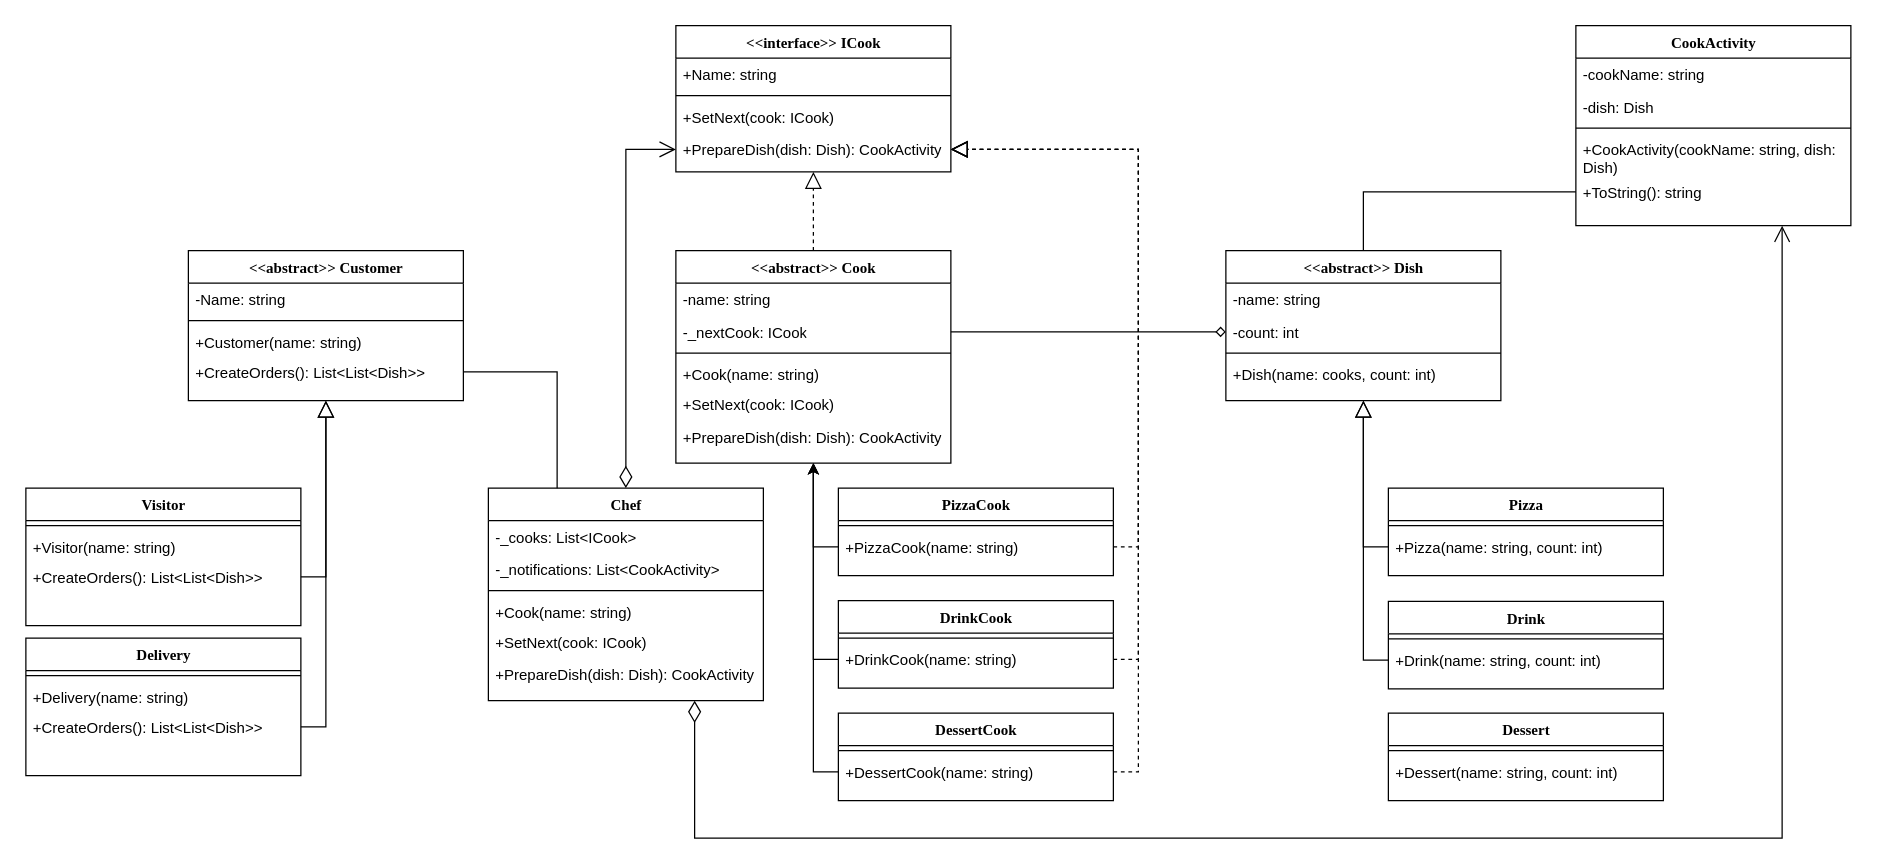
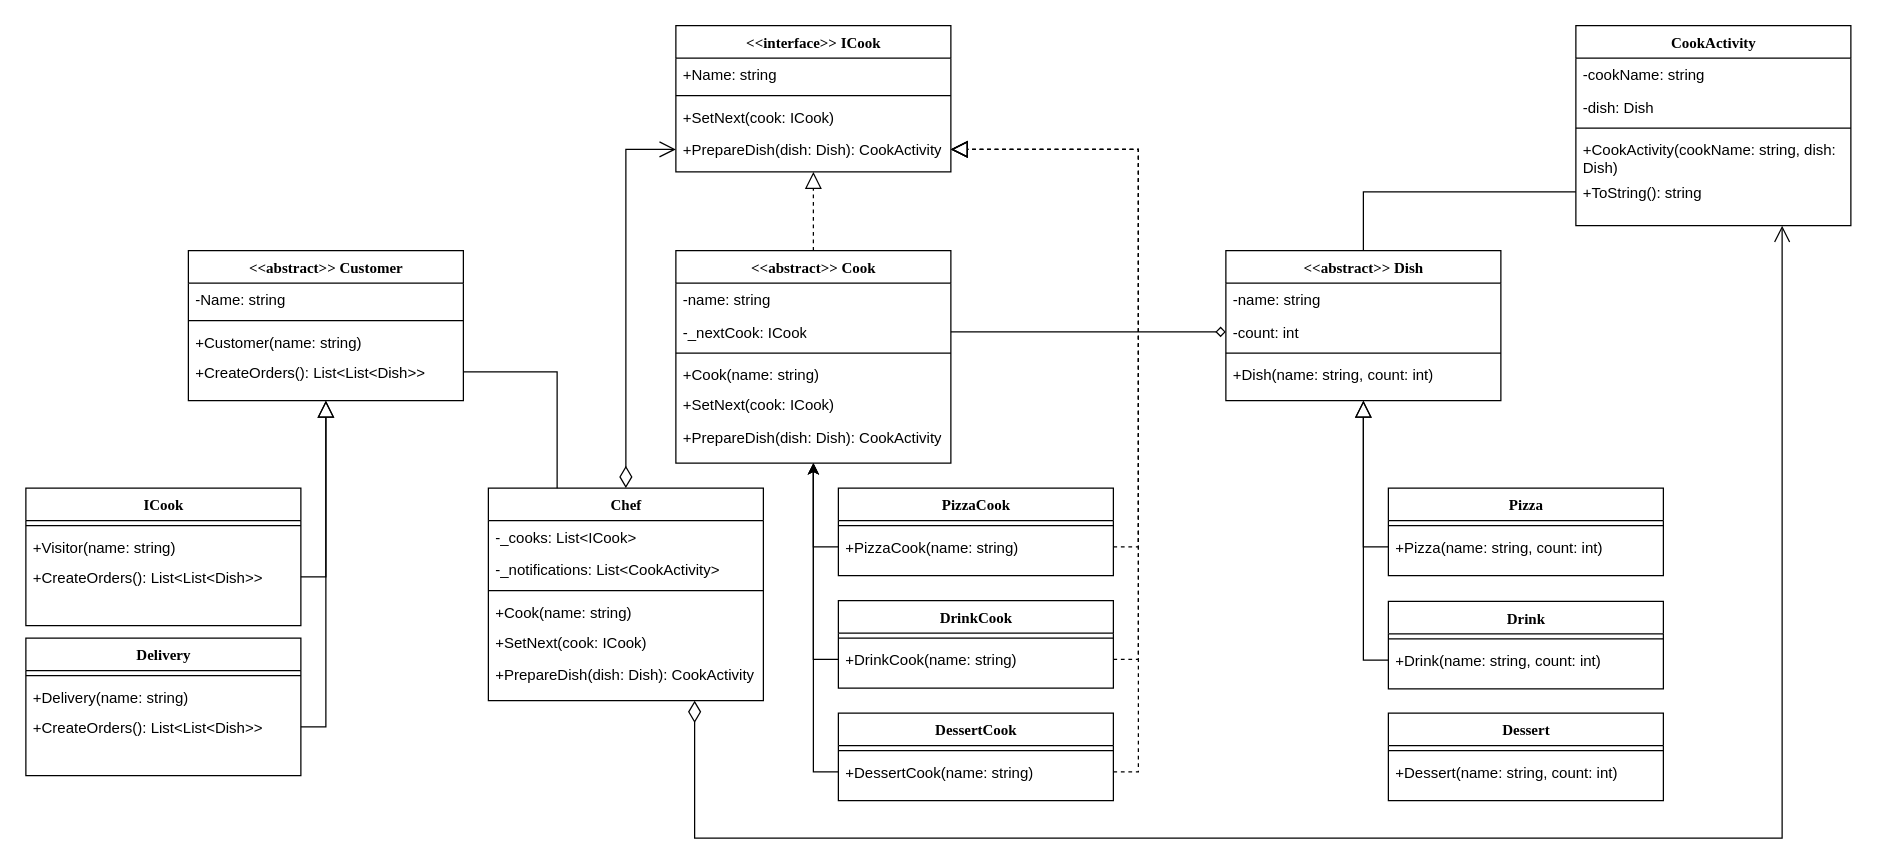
(1344, 376) -> (1346, 376)
(164, 506) -> (164, 506)
